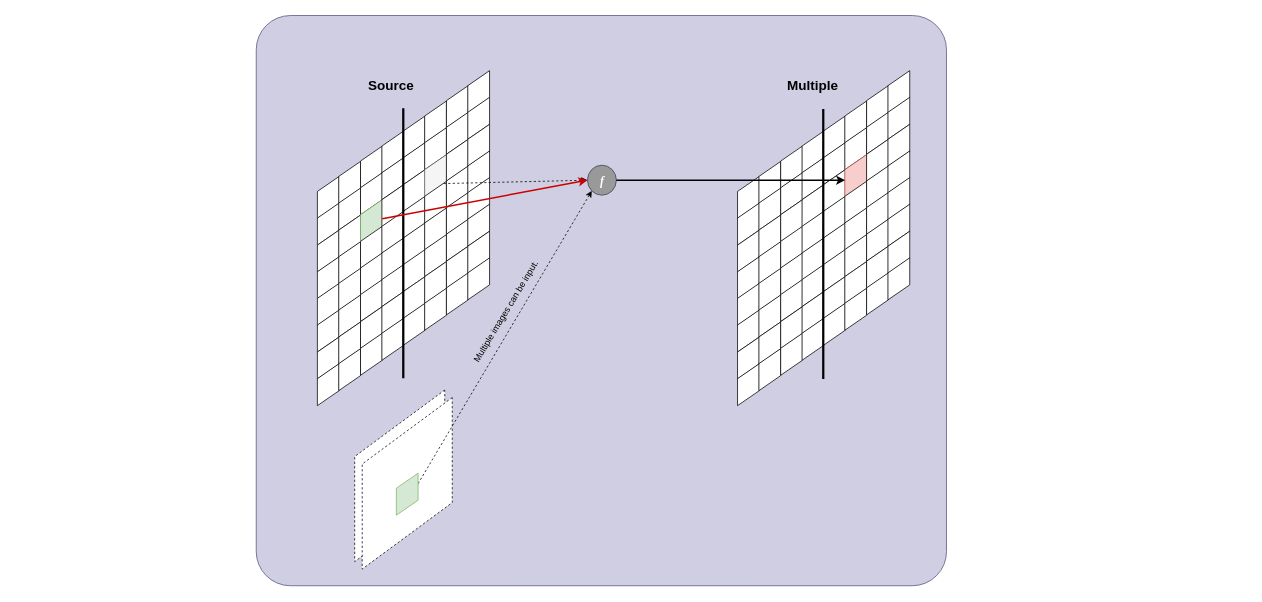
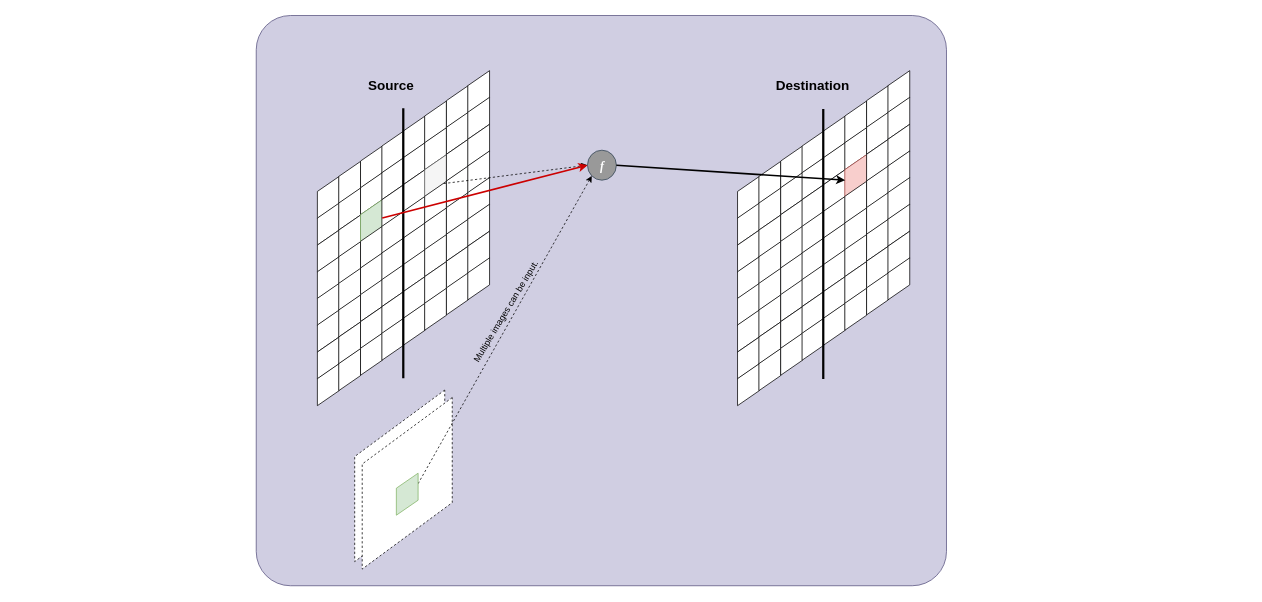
(813, 86) -> (813, 86)
(602, 180) -> (602, 165)
